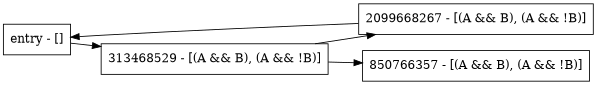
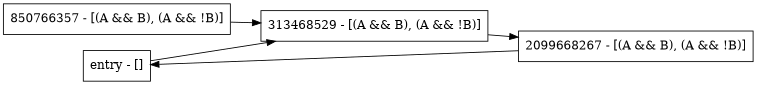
(341, 62) -> (241, 22)
